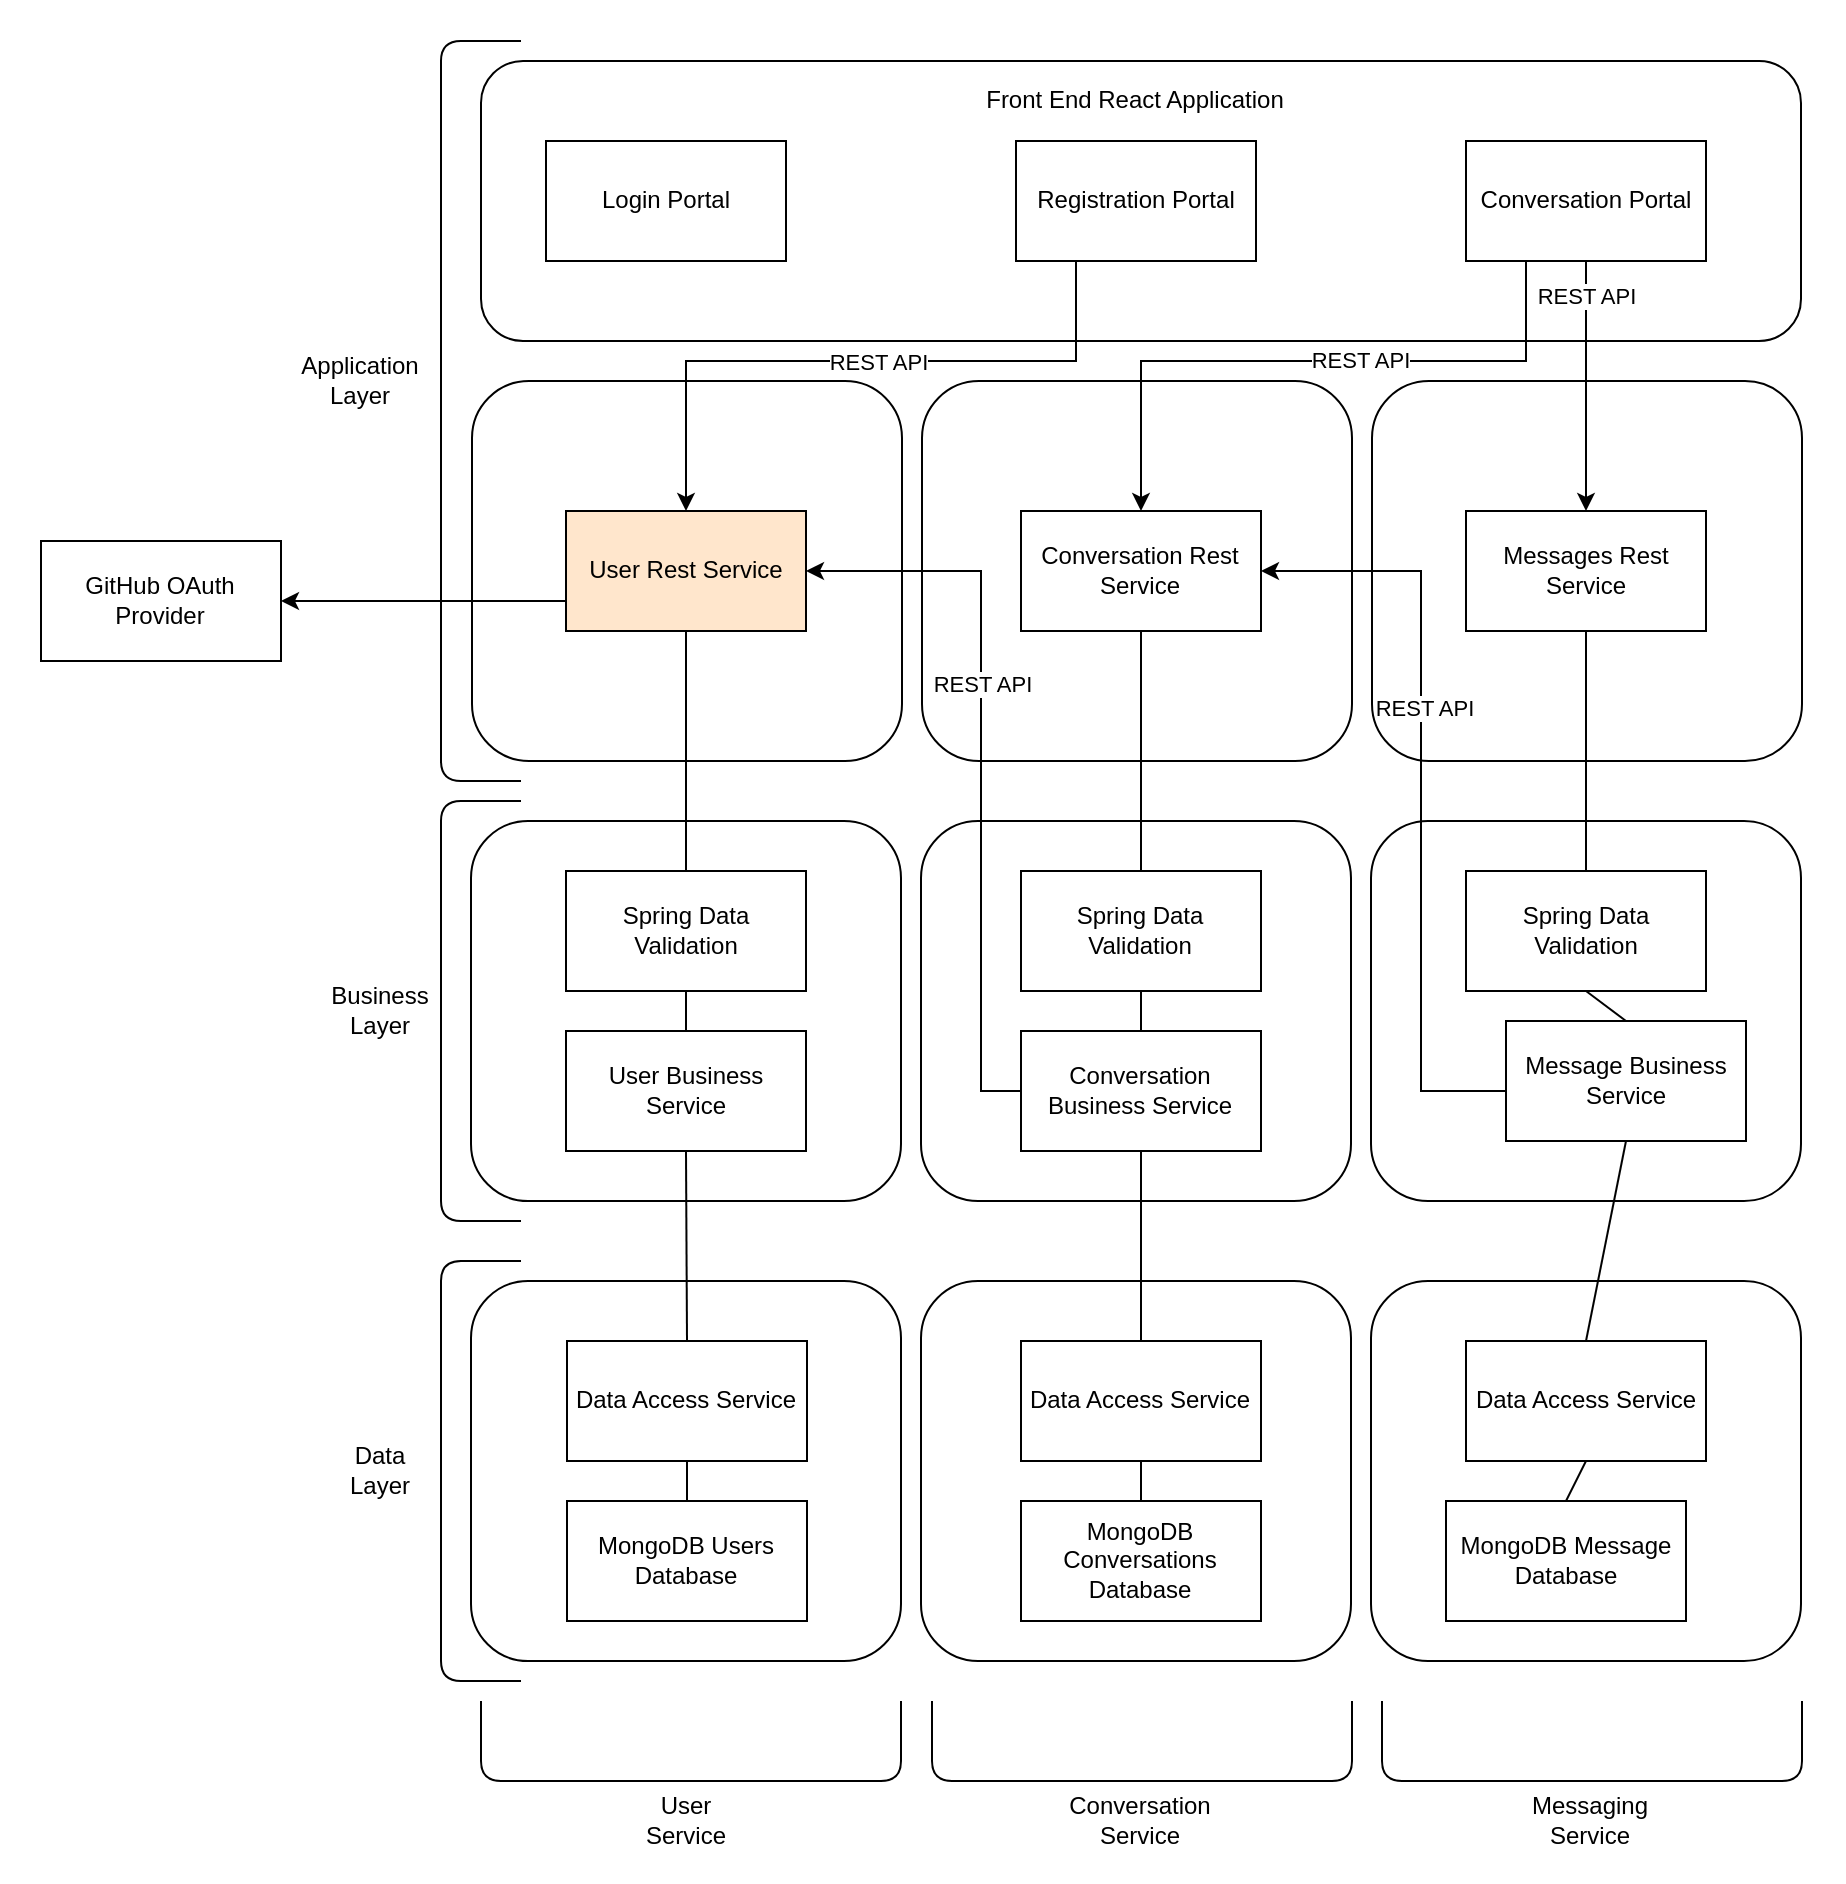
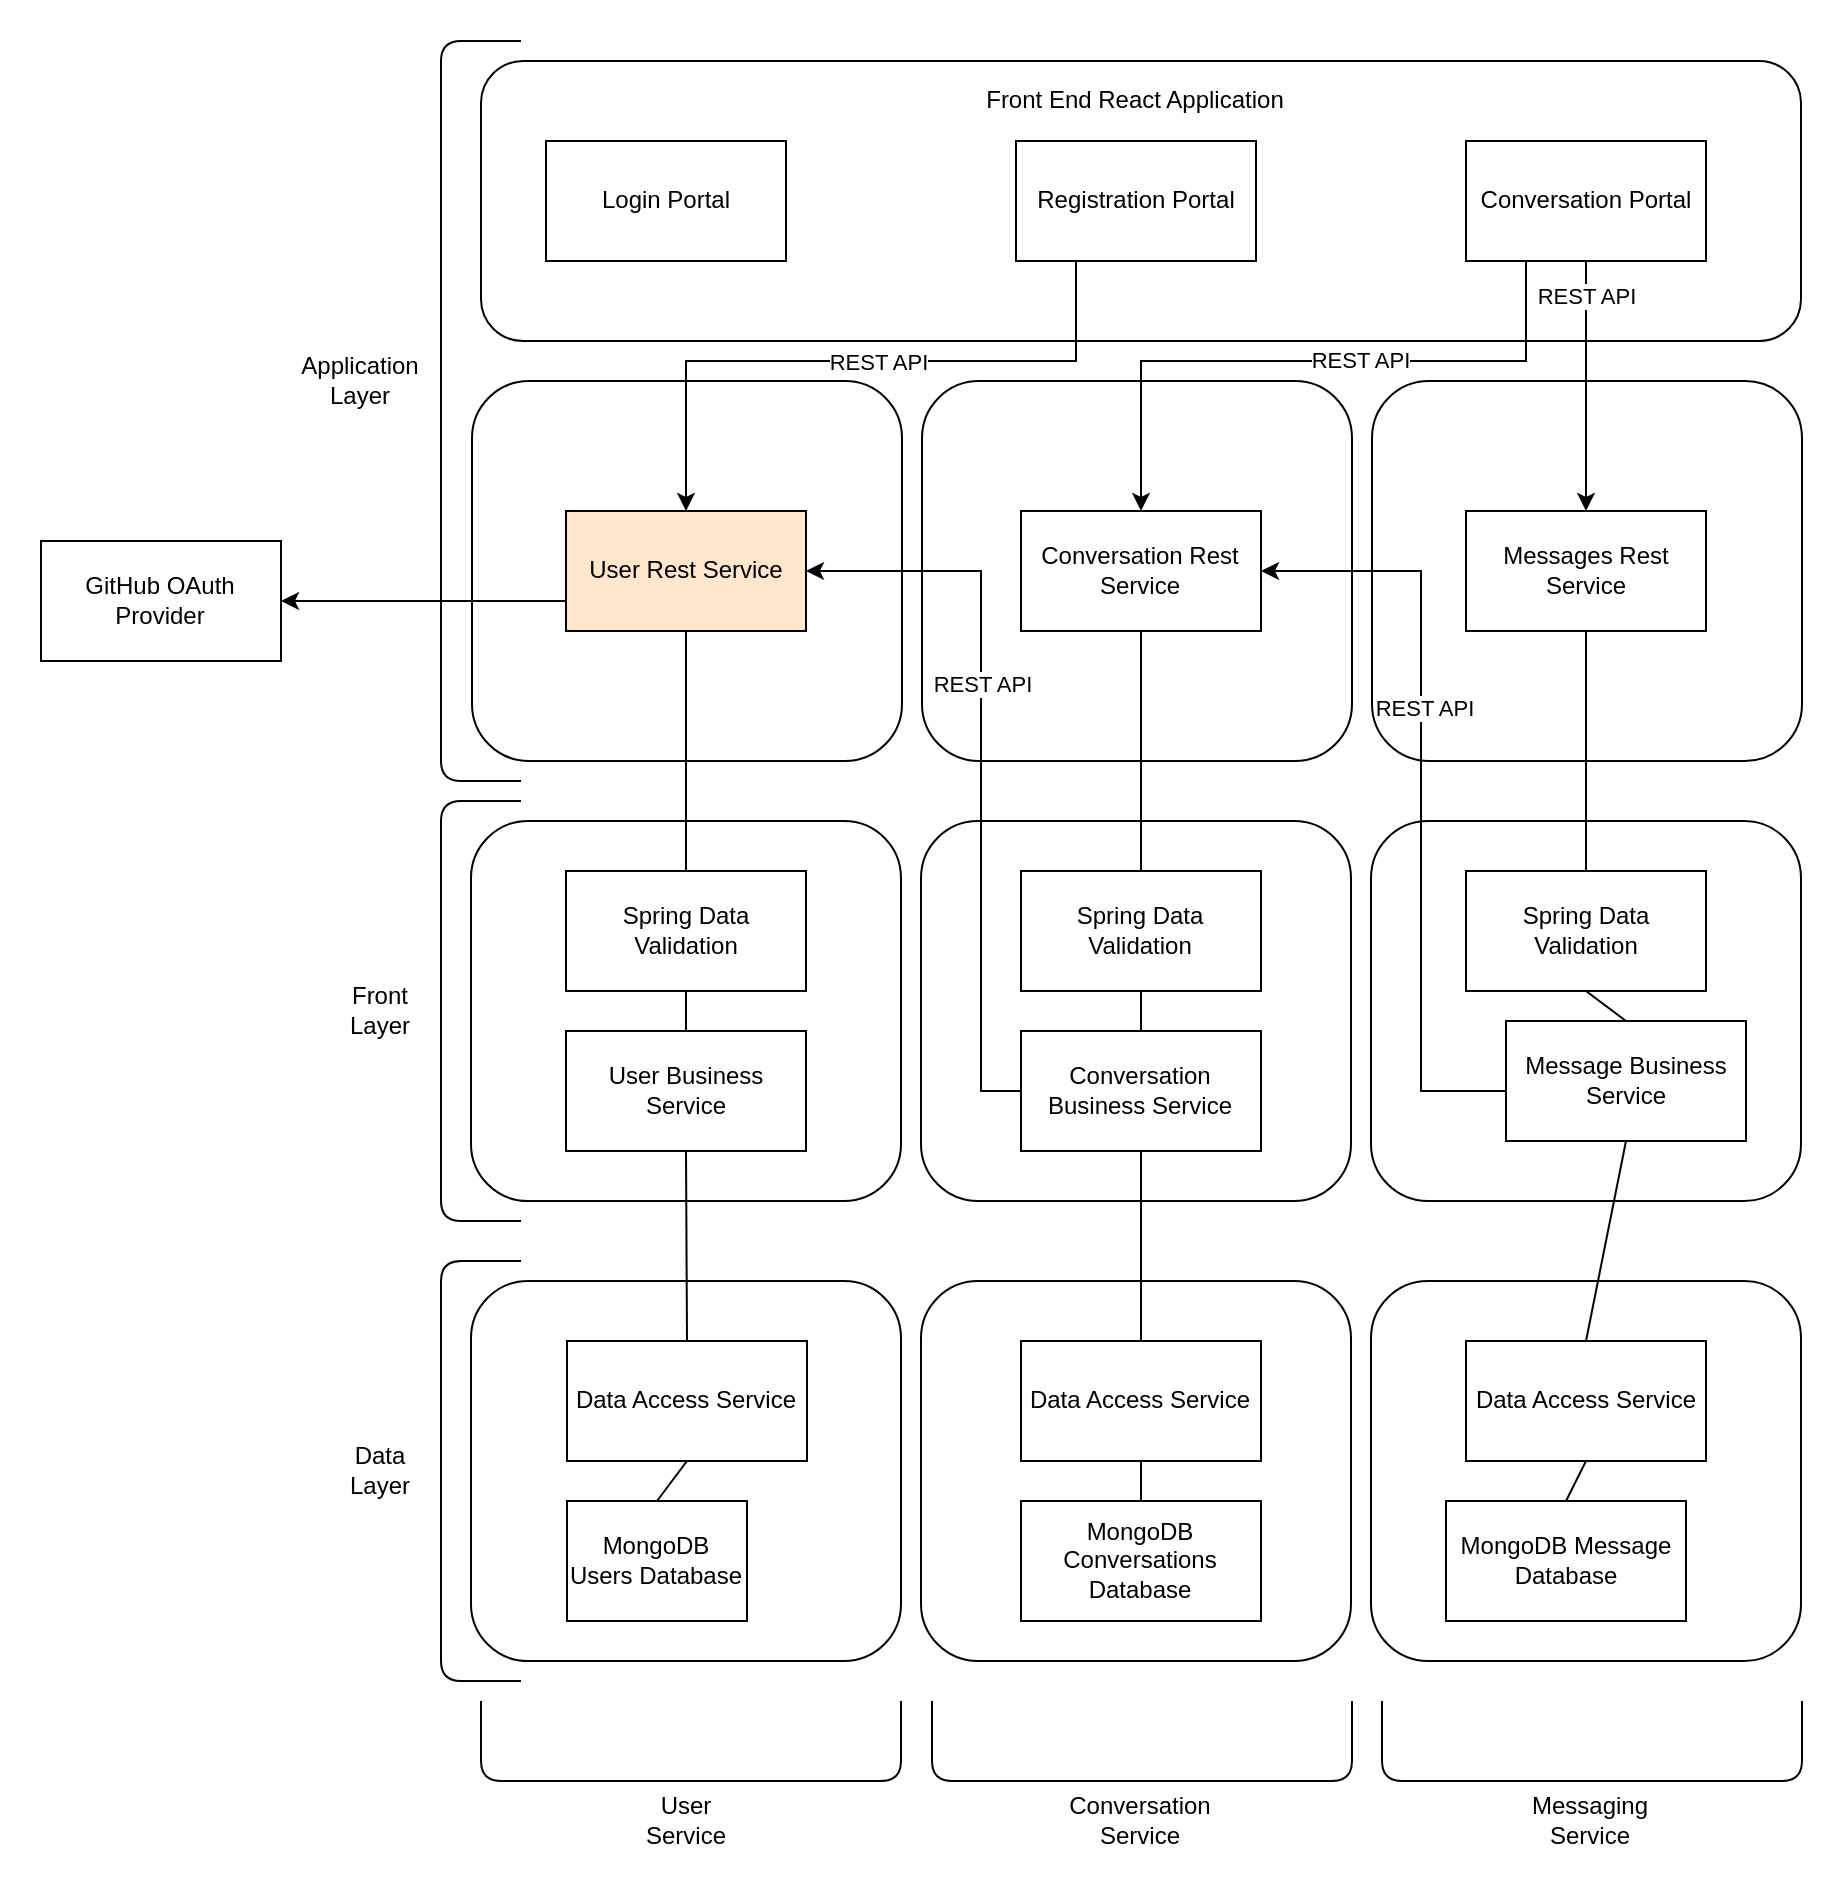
(381, 1011) -> (381, 1011)
(687, 1561) -> (657, 1561)
